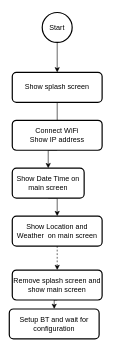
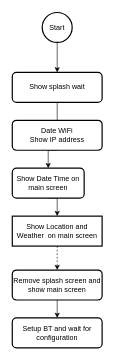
(57, 87) -> (57, 87)
(57, 135) -> (57, 135)
(57, 231) -> (57, 231)
(54, 324) -> (57, 333)
